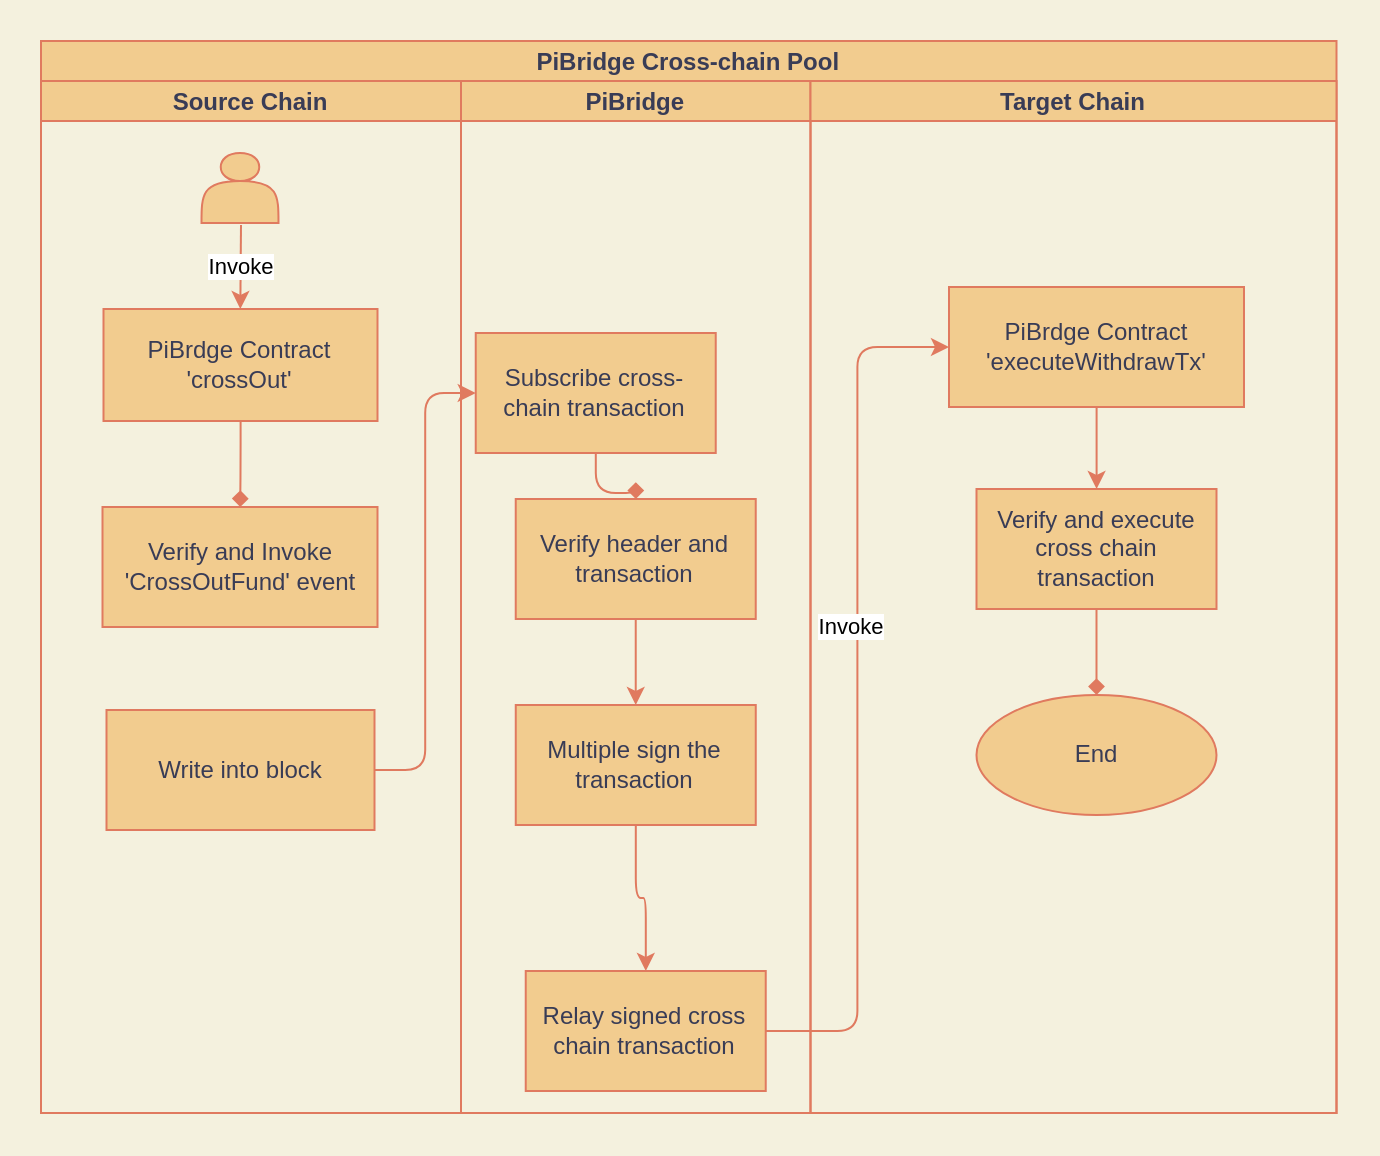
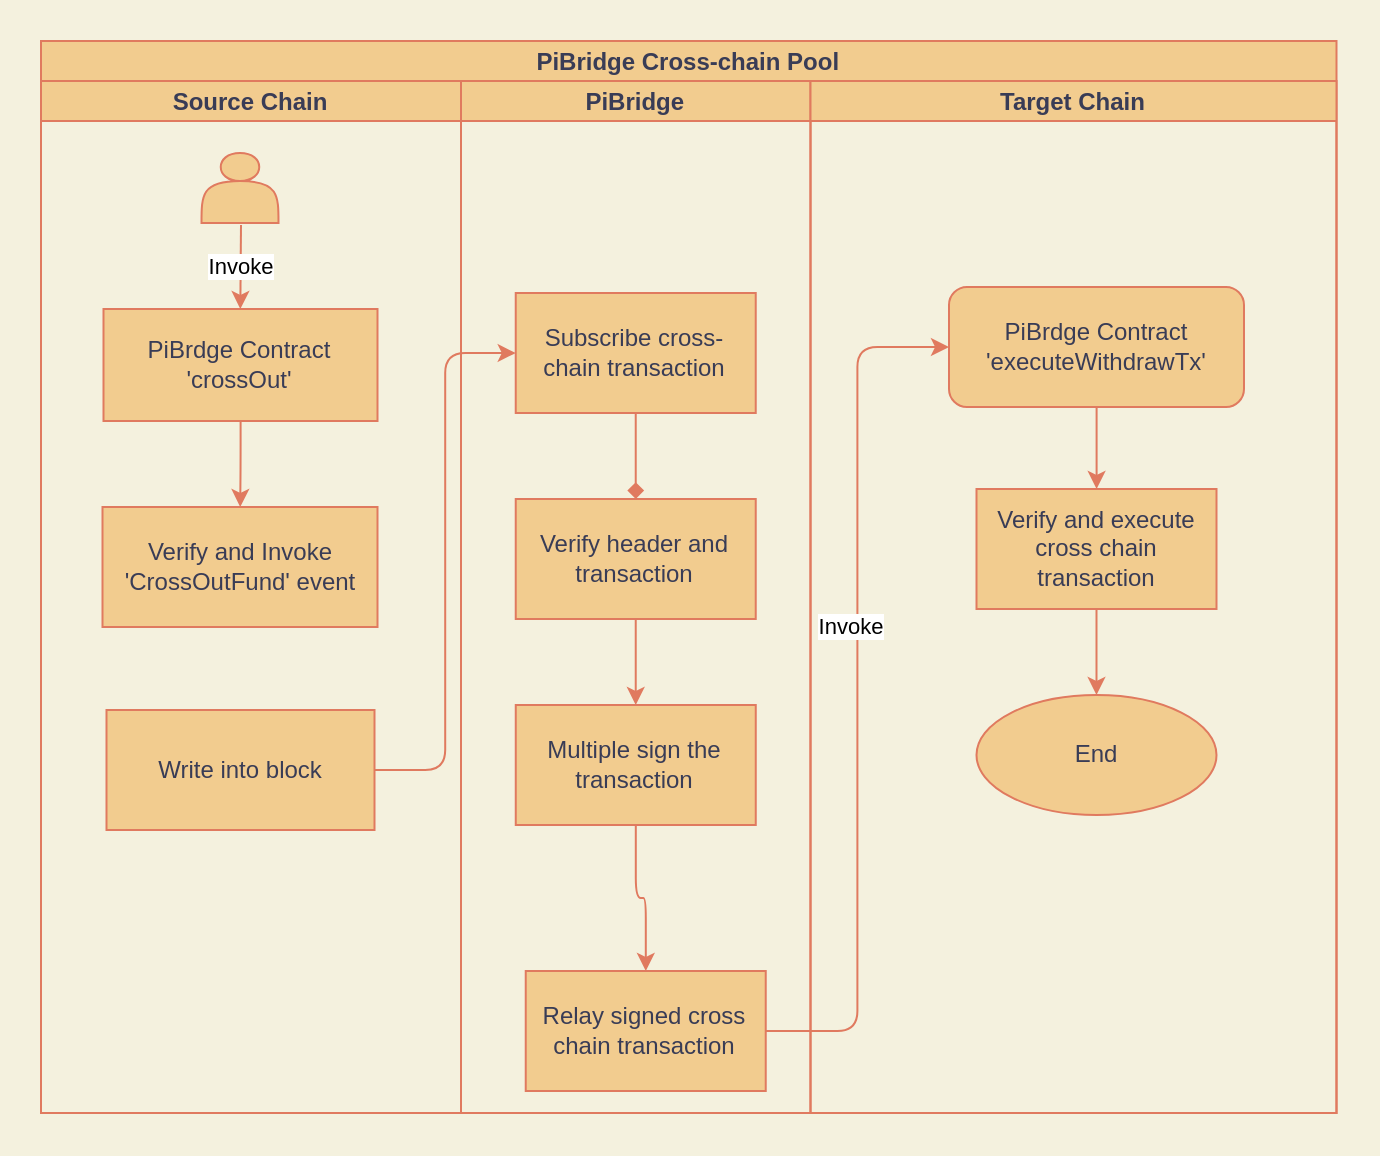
(1097, 347) -> (1097, 347)
(596, 393) -> (636, 353)
(240, 491) -> (240, 491)
(1097, 678) -> (1097, 679)
